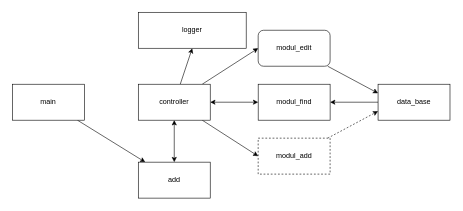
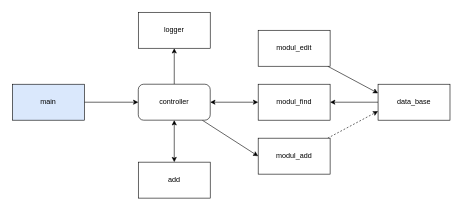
(192, 30) -> (174, 30)
(294, 48) -> (294, 48)
(230, 67) -> none
(48, 102) -> (48, 102)
(174, 102) -> (174, 102)
(109, 140) -> (132, 102)
(294, 156) -> (294, 156)
